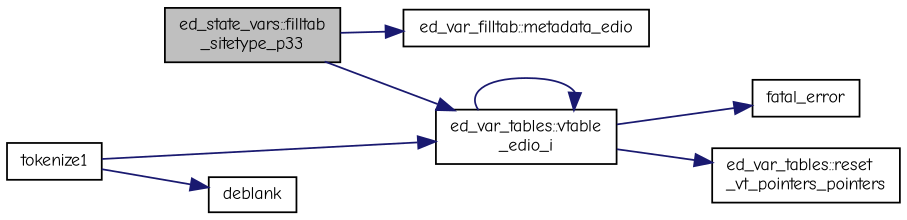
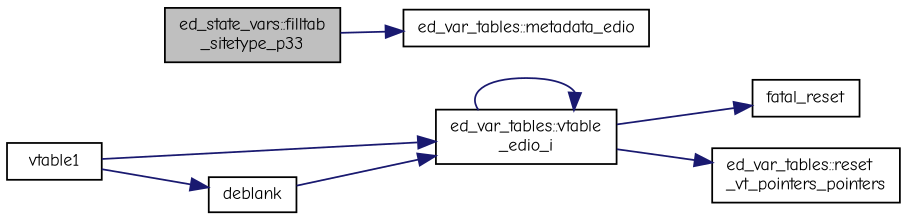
(526, 28) -> (526, 28)
(381, 83) -> (357, 173)
(806, 98) -> (806, 98)
(54, 161) -> (54, 161)
